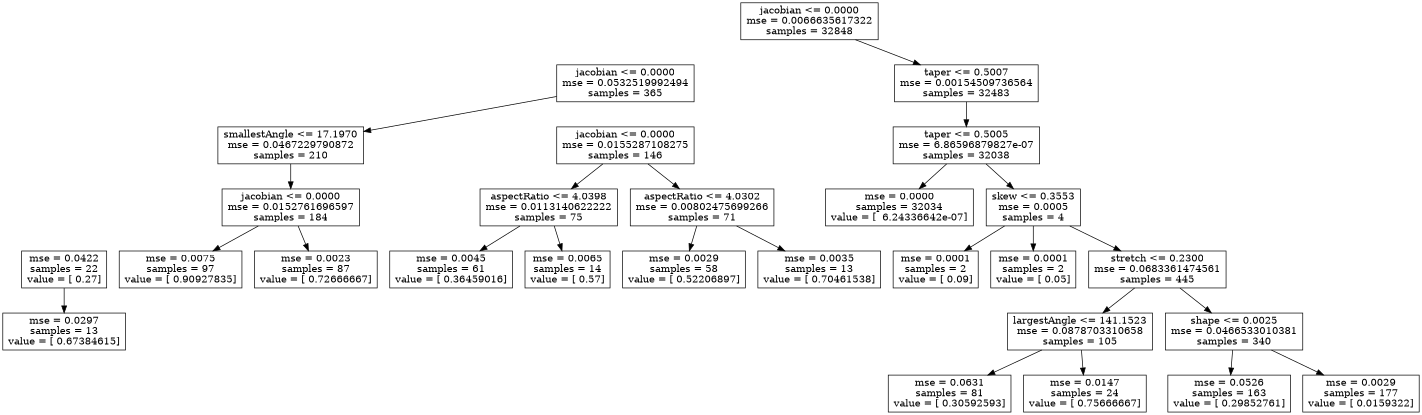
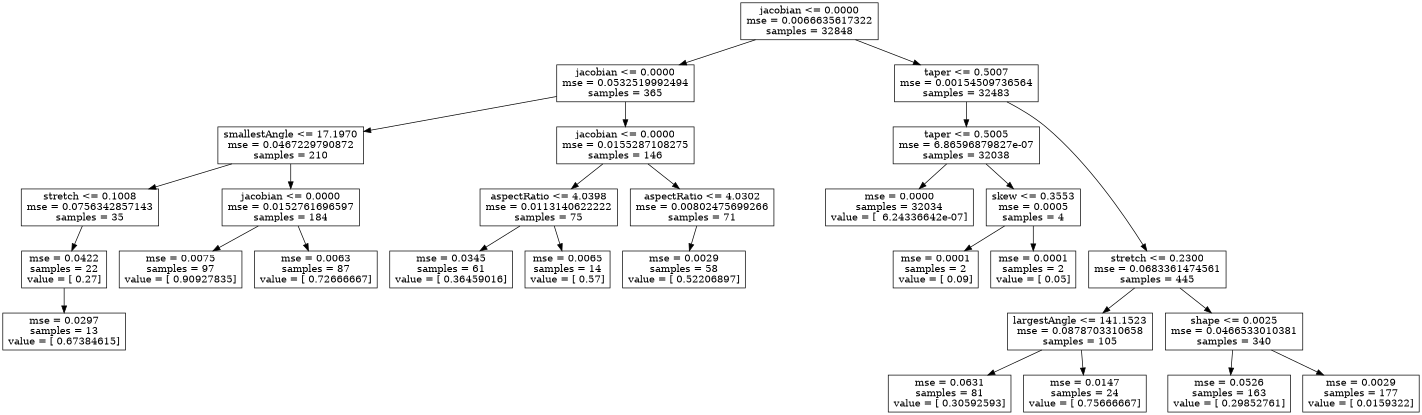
none -> (721, 51)
none -> (625, 111)
none -> (90, 207)
(1092, 237) -> (1084, 165)
(316, 269) -> (316, 269)
(451, 269) -> (451, 269)
(819, 269) -> none
